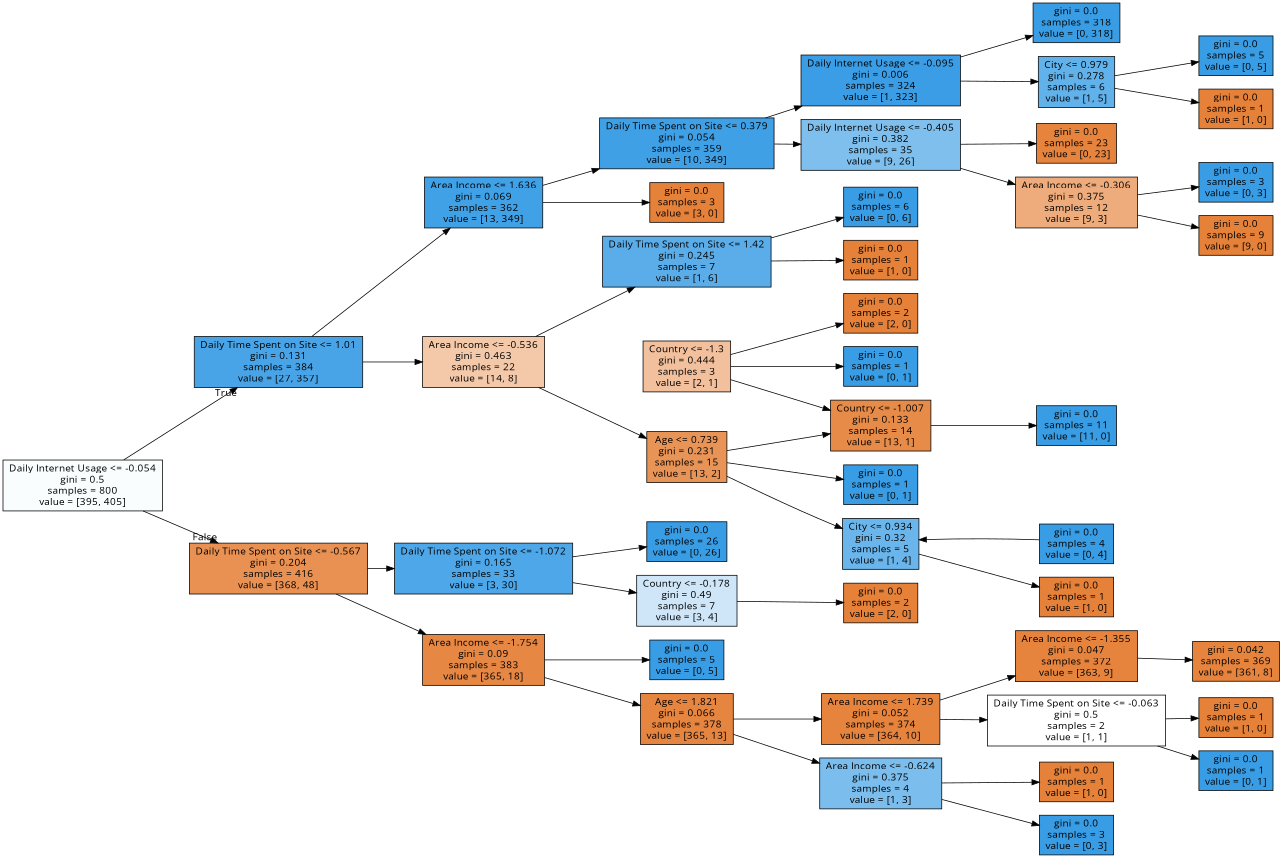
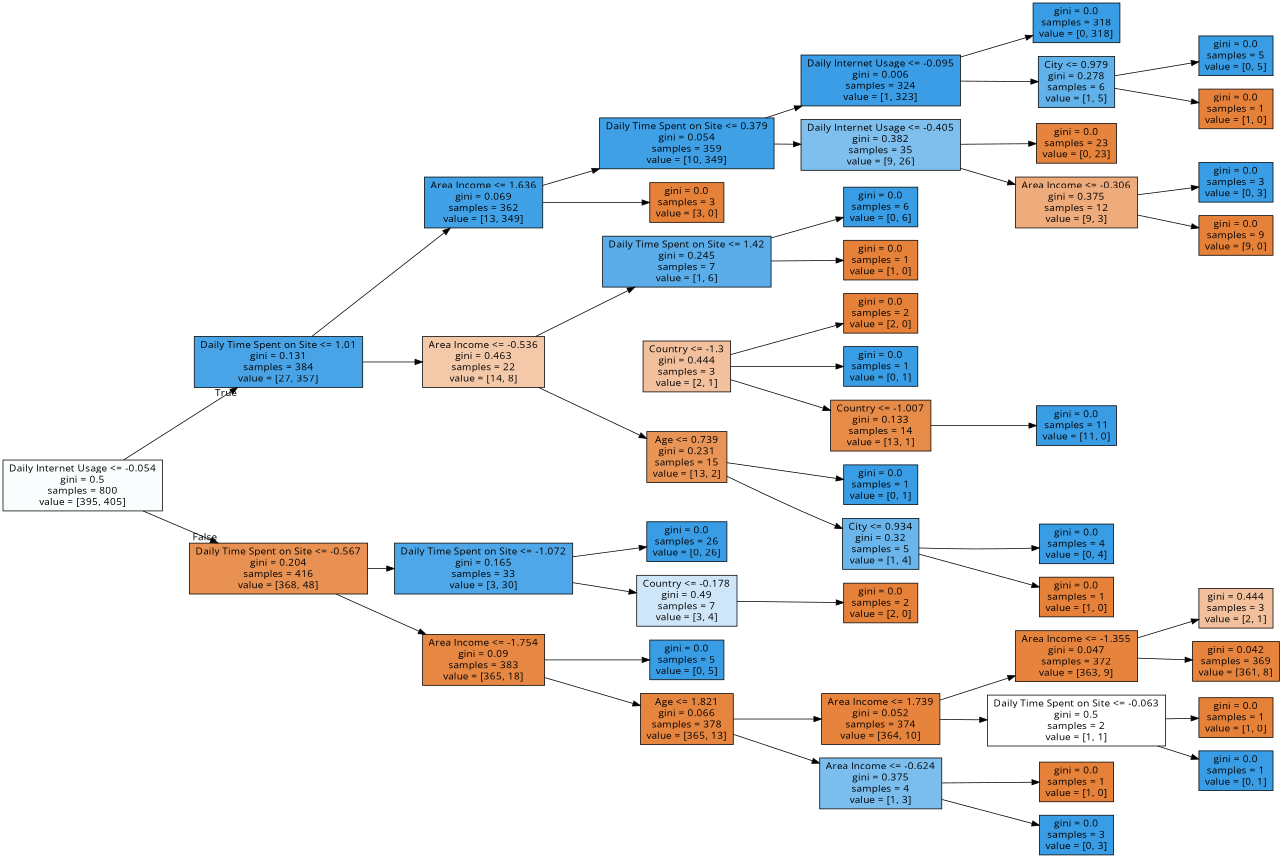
(775, 443) -> none
(983, 539) -> (975, 549)
none -> (1236, 608)
